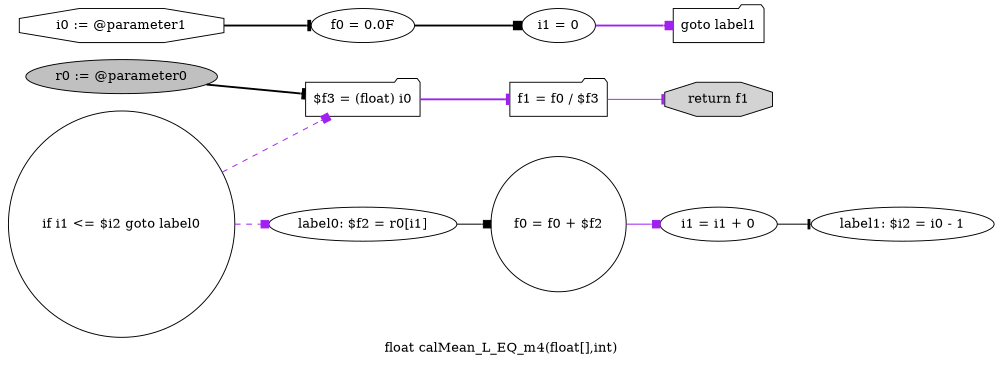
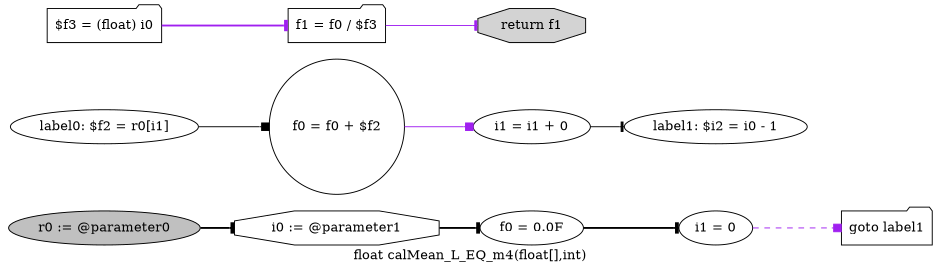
(463, 26) -> (629, 228)
(630, 26) -> (792, 228)
(254, 89) -> (215, 228)
(122, 224) -> none
